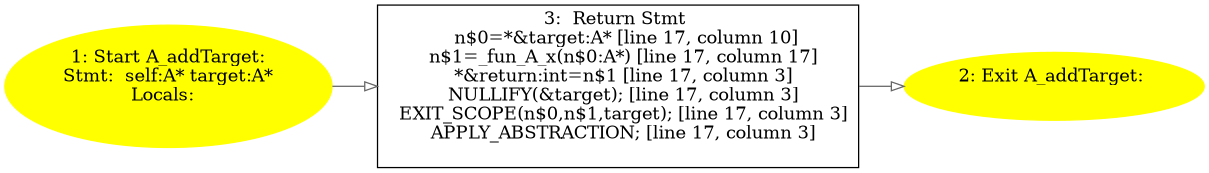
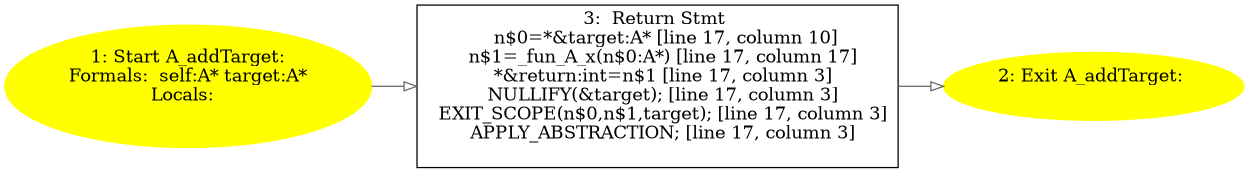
(168, 86) -> (188, 86)
